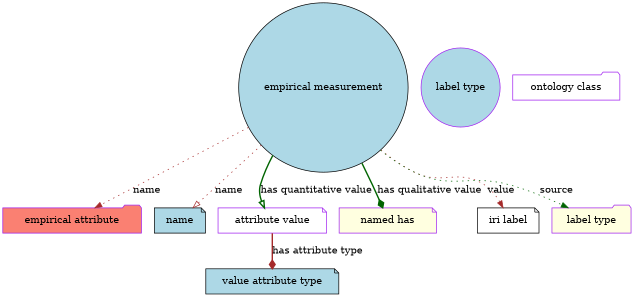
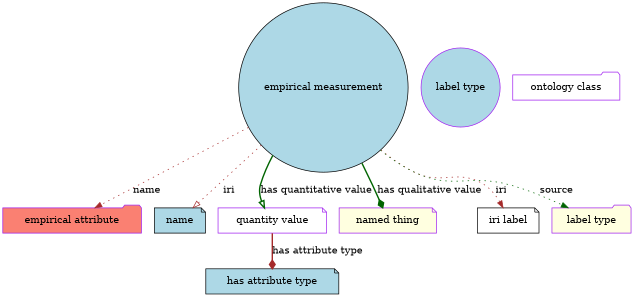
(229, 190) -> (229, 190)
(501, 190) -> (501, 190)
(272, 220) -> (272, 220)
(388, 220) -> (388, 220)
(272, 281) -> (272, 281)
